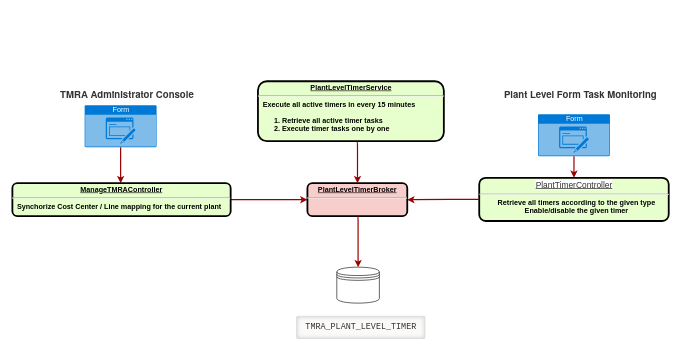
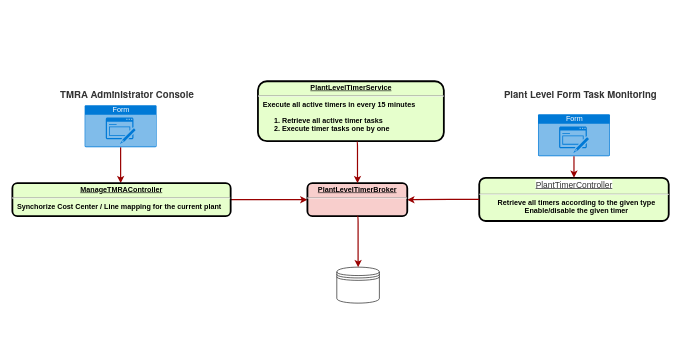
(361, 333) -> none
